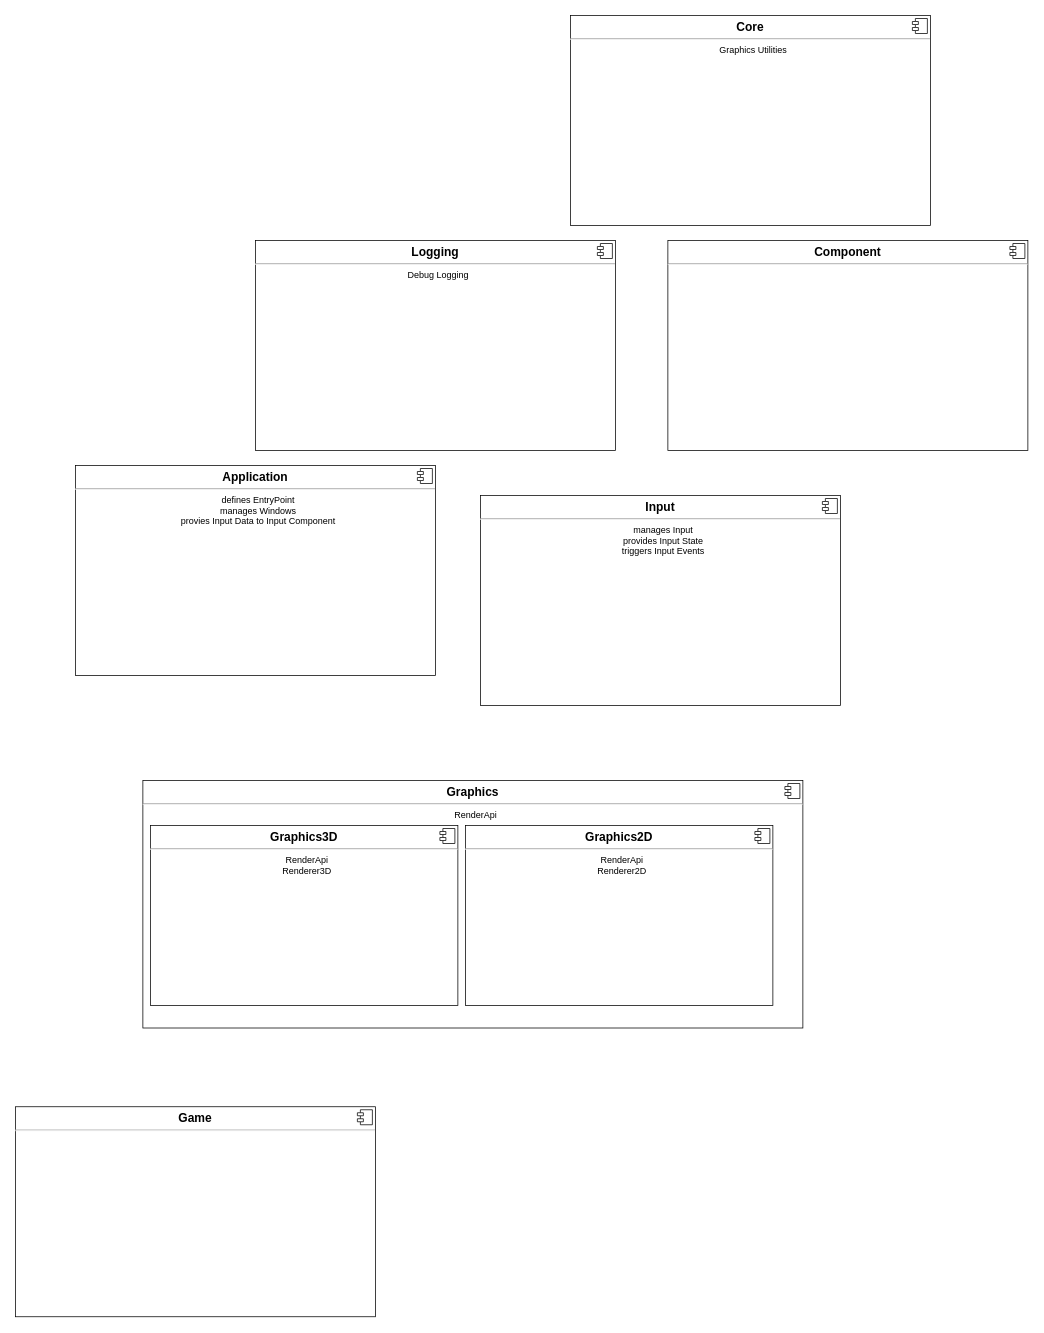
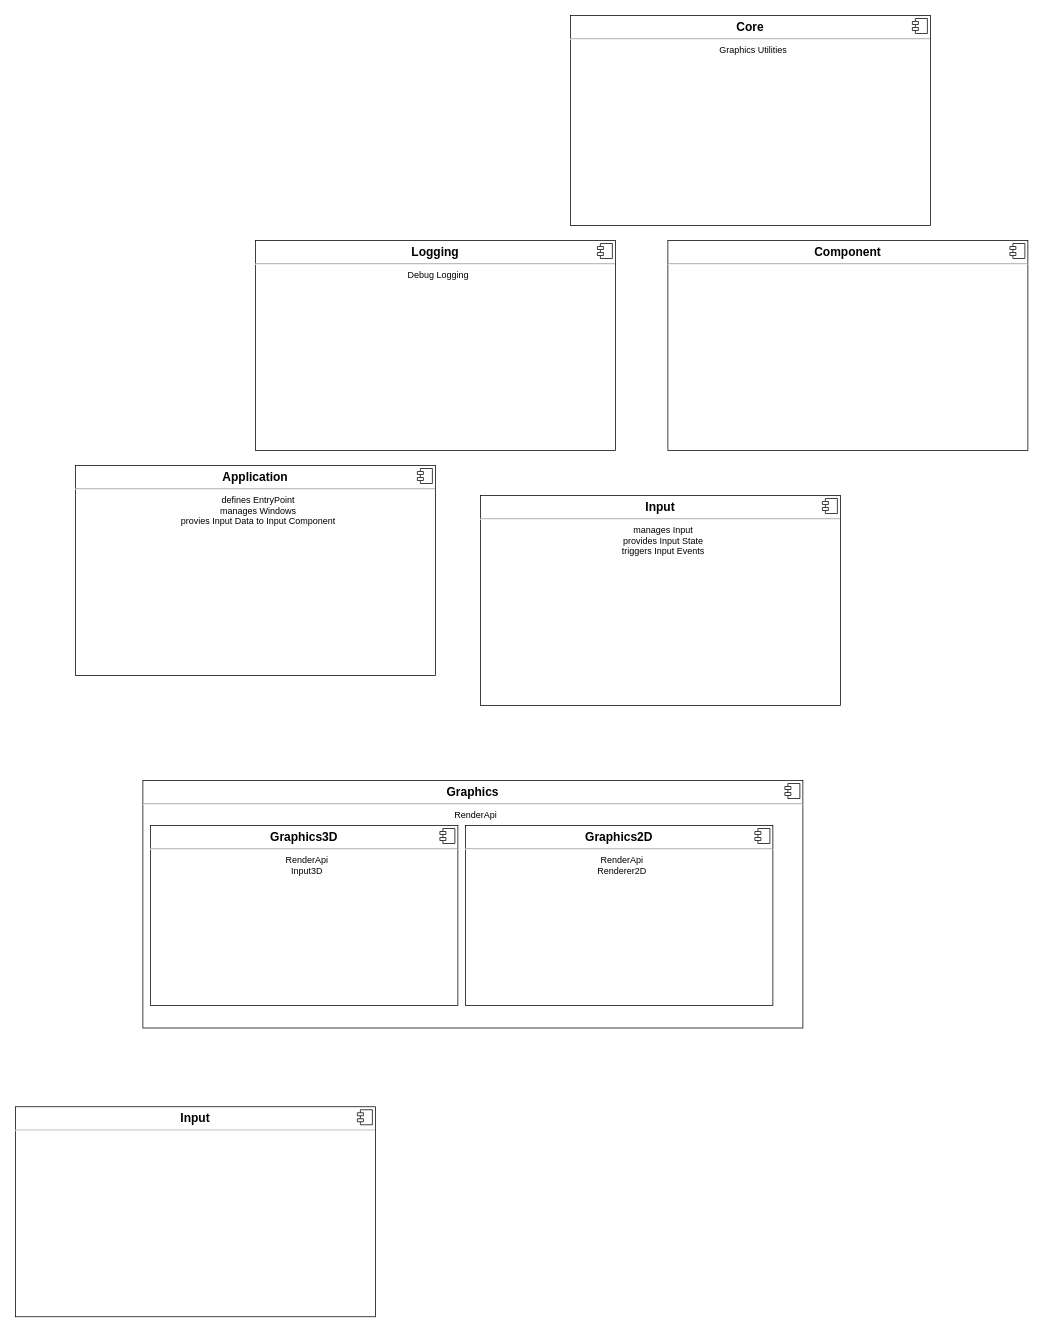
(304, 825) -> (304, 825)
(195, 1107) -> (195, 1107)
